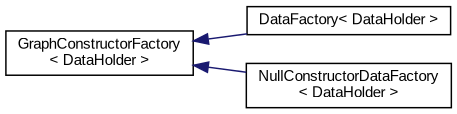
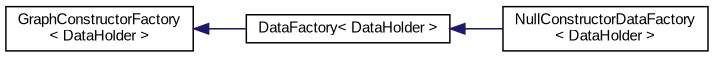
(227, 70) -> (484, 29)
